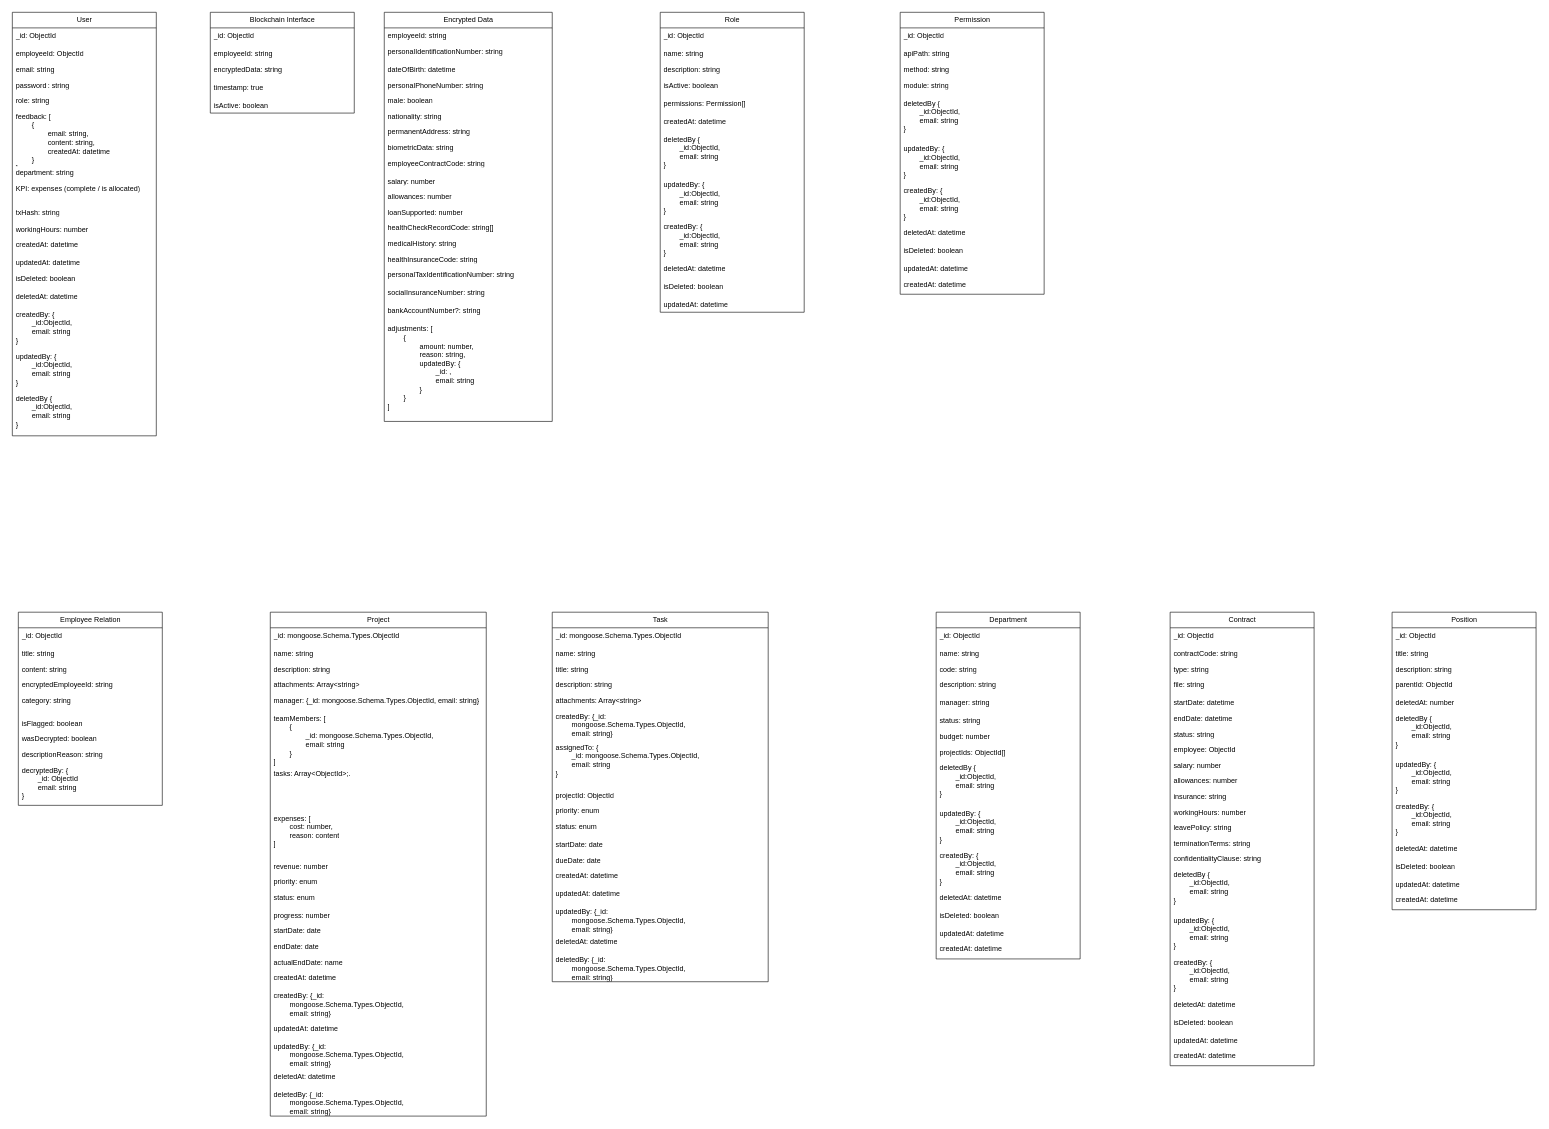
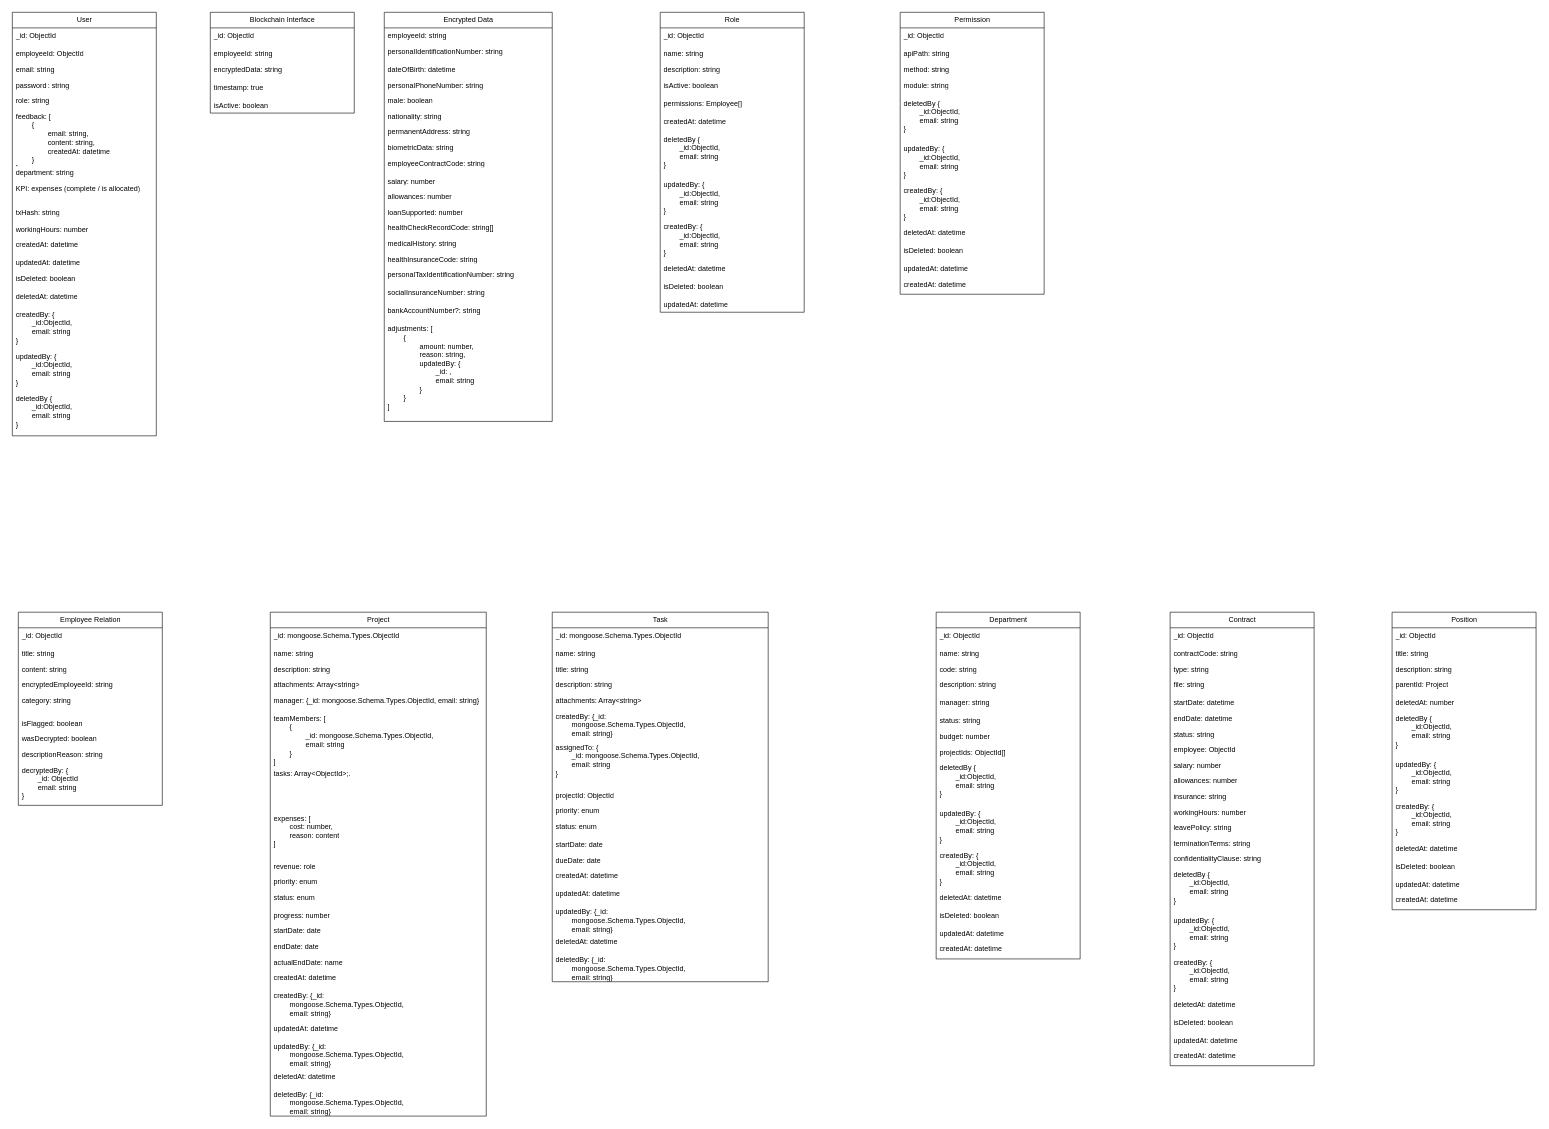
(709, 104) -> (706, 104)
(1430, 686) -> (1428, 686)
(302, 867) -> (297, 867)
